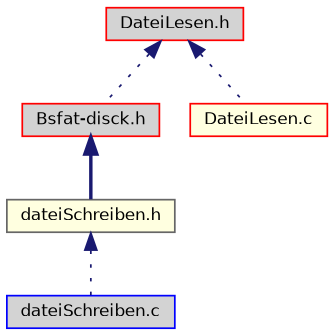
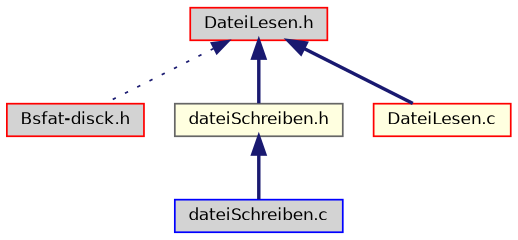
(223, 79) -> (358, 76)
(91, 177) -> (259, 81)
(91, 273) -> (259, 177)
